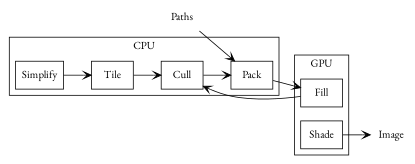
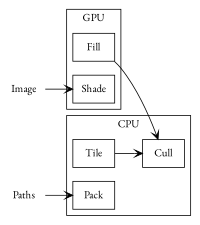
(40, 75) -> none
(213, 75) -> none
(284, 83) -> none
(354, 135) -> (55, 89)
